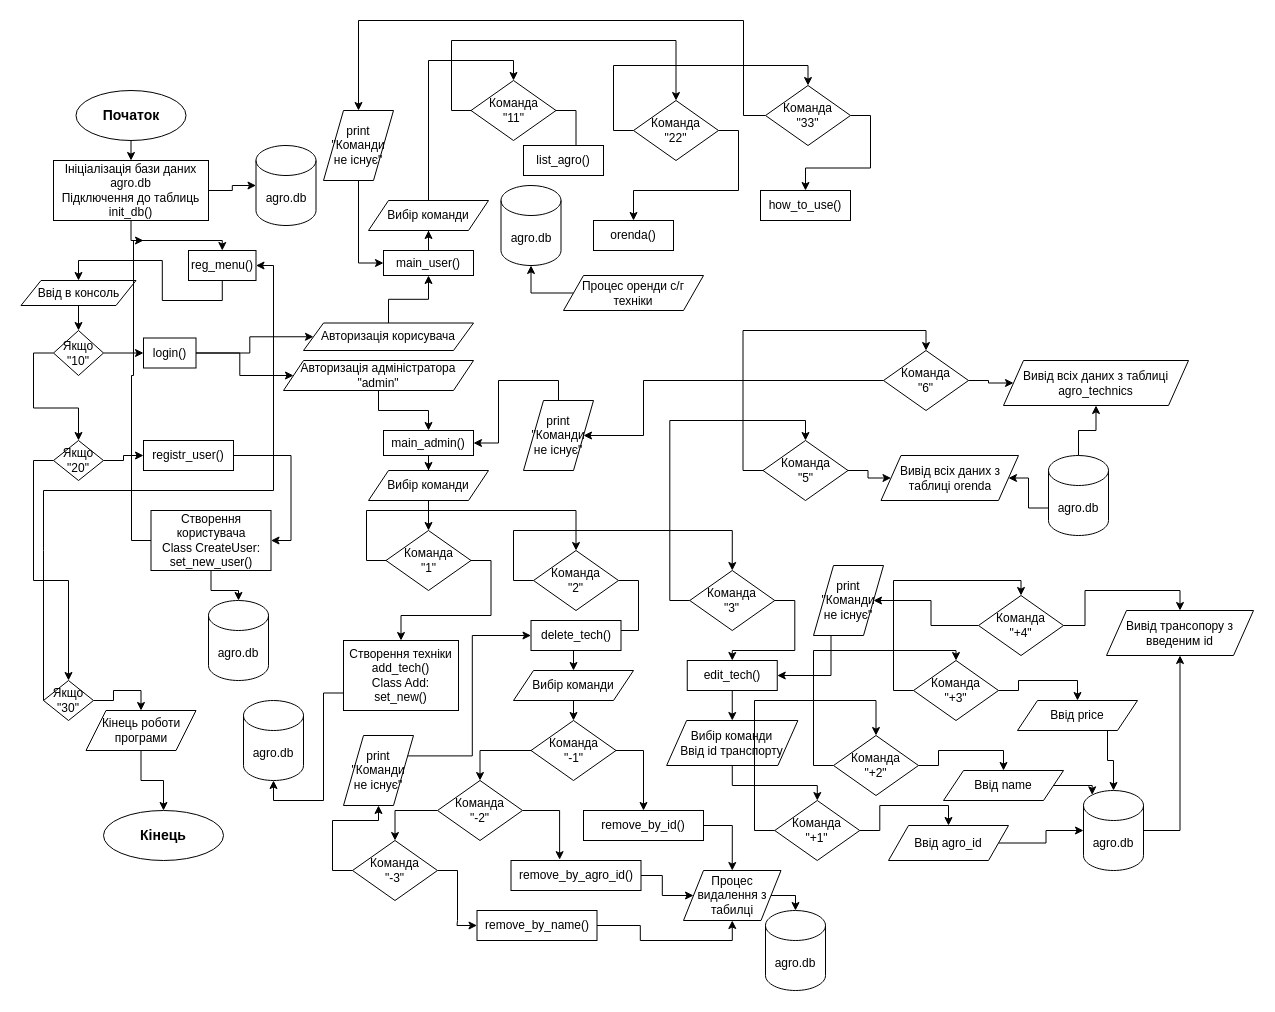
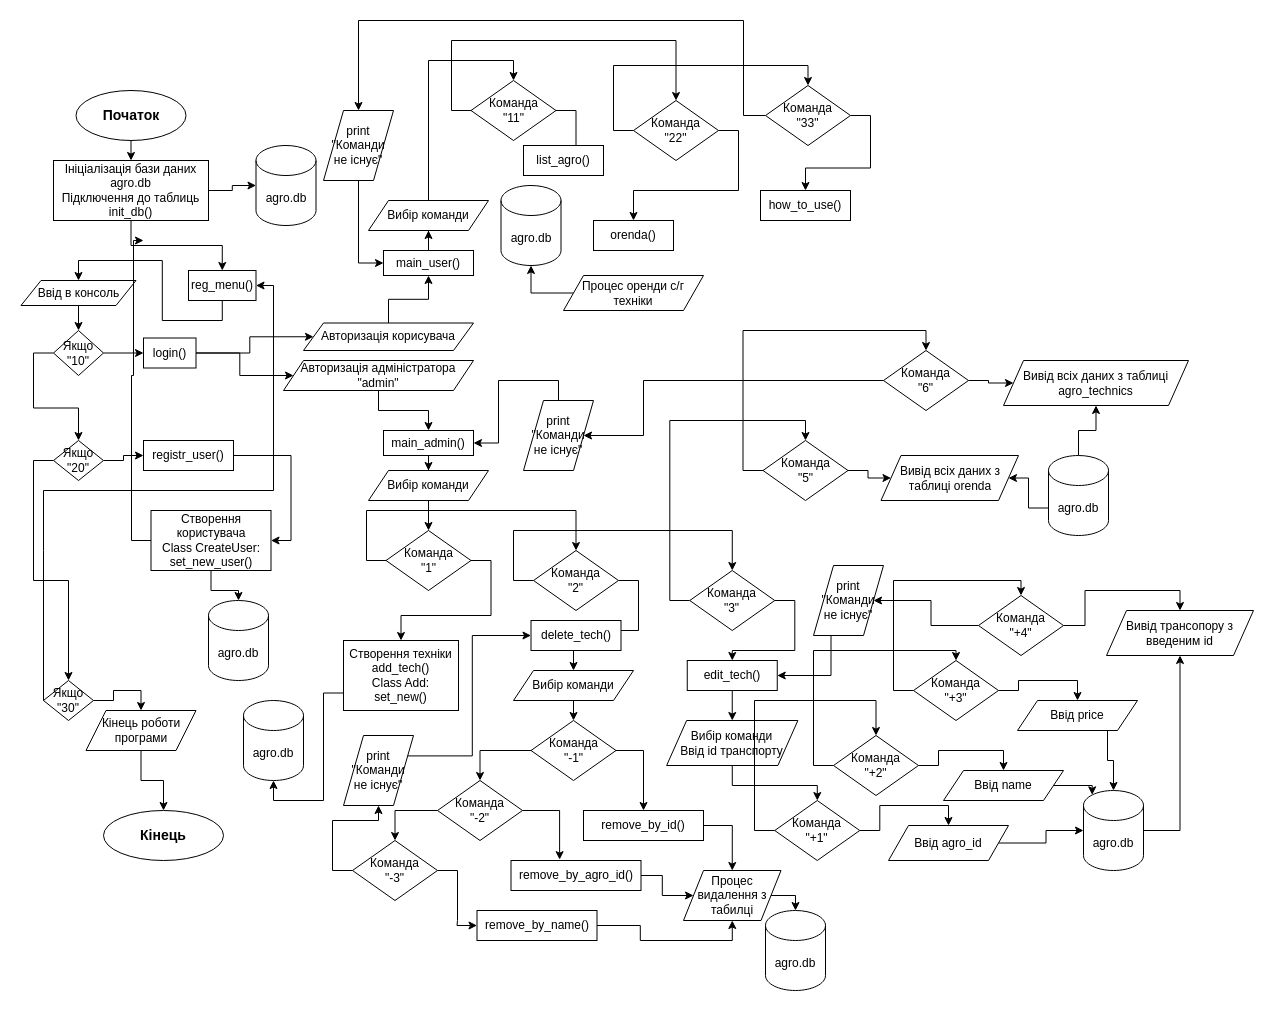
(222, 266) -> (222, 286)
